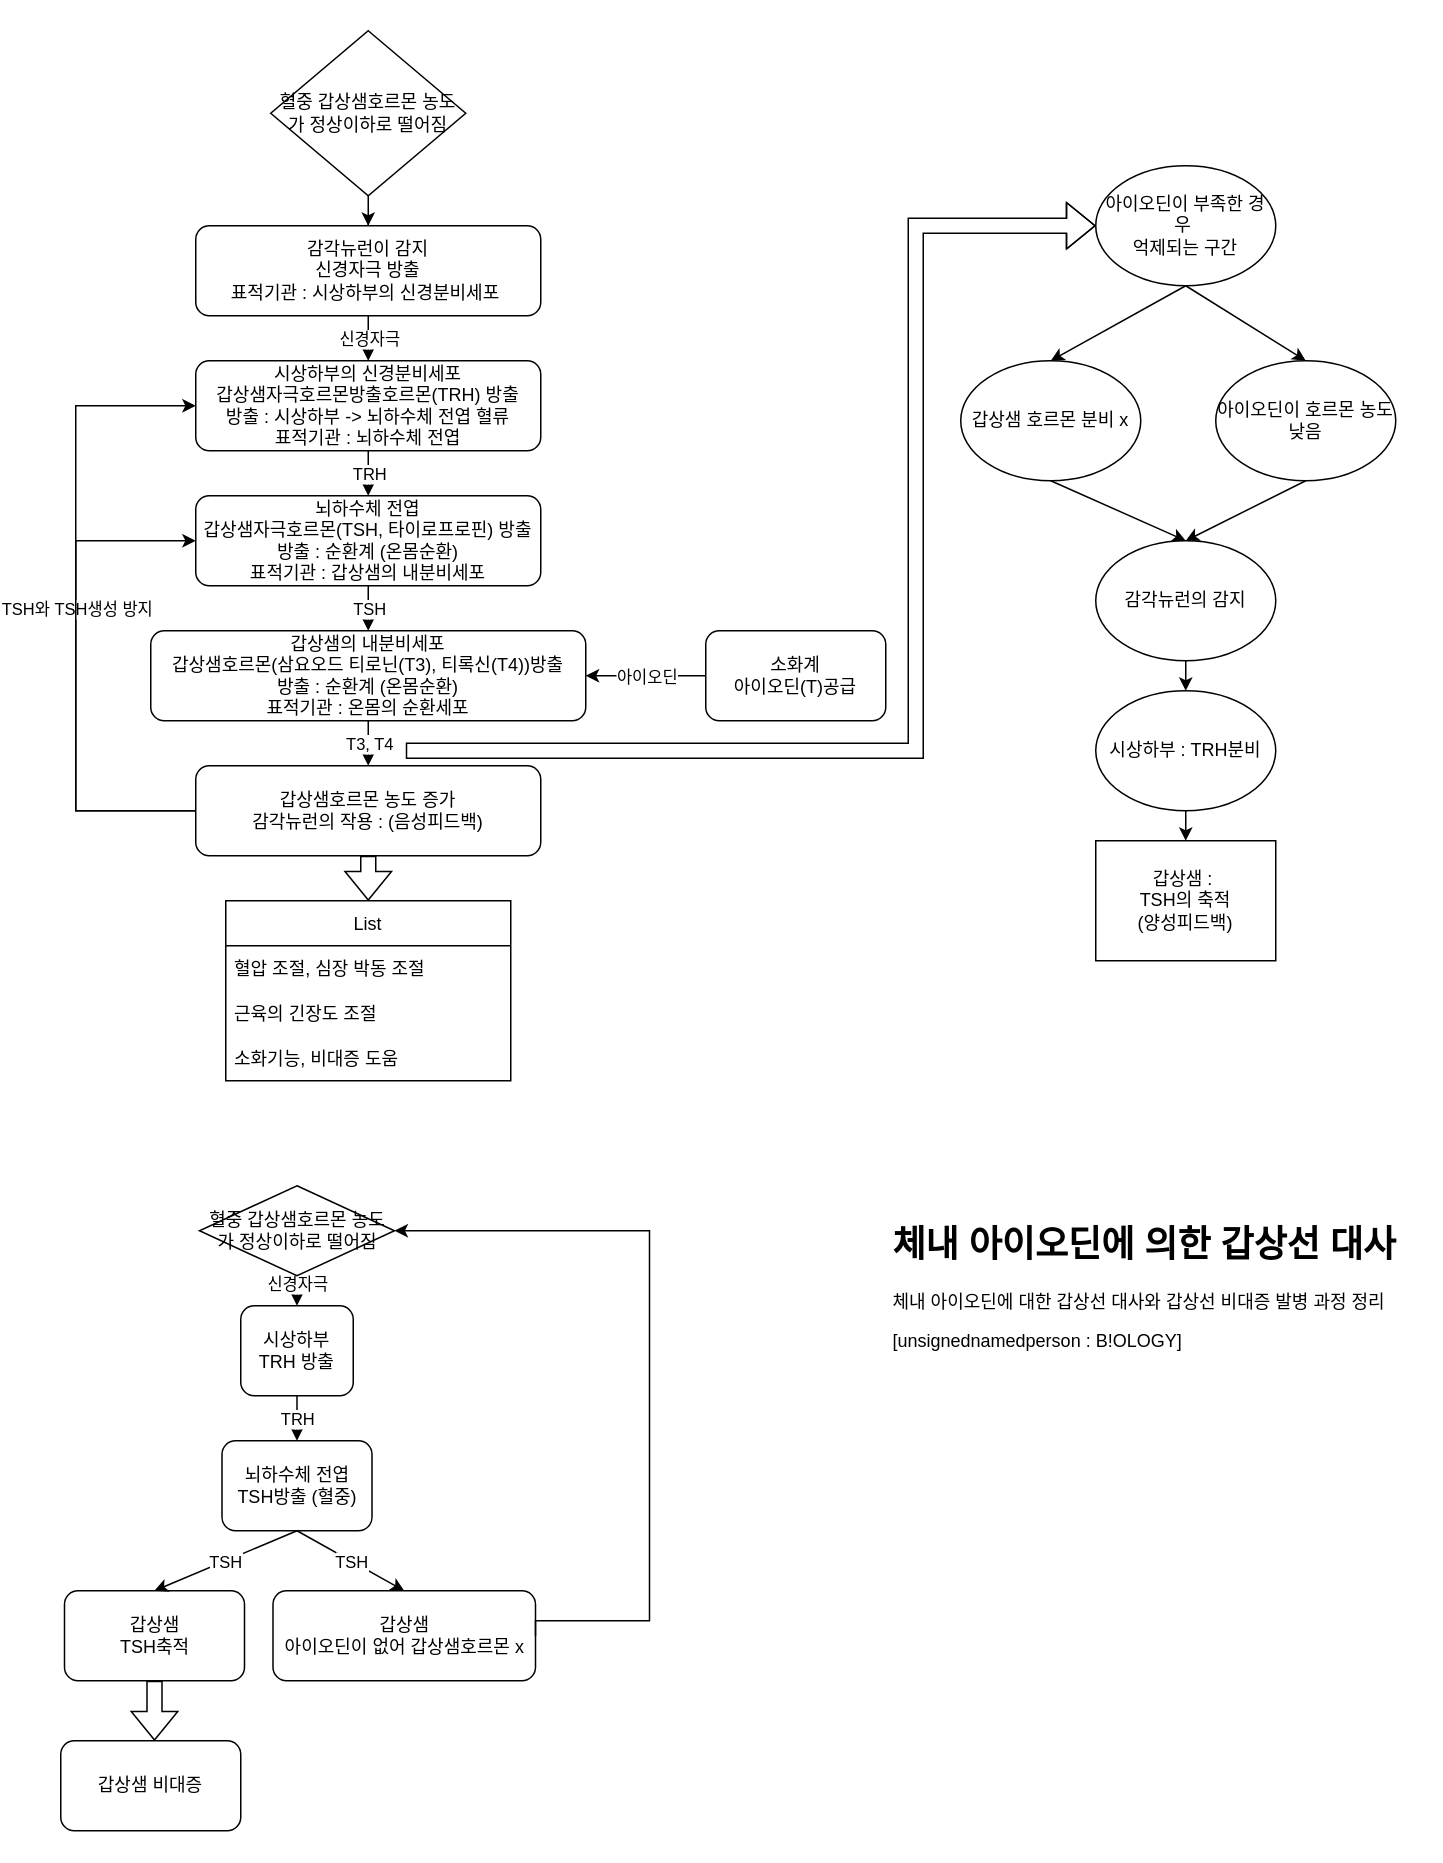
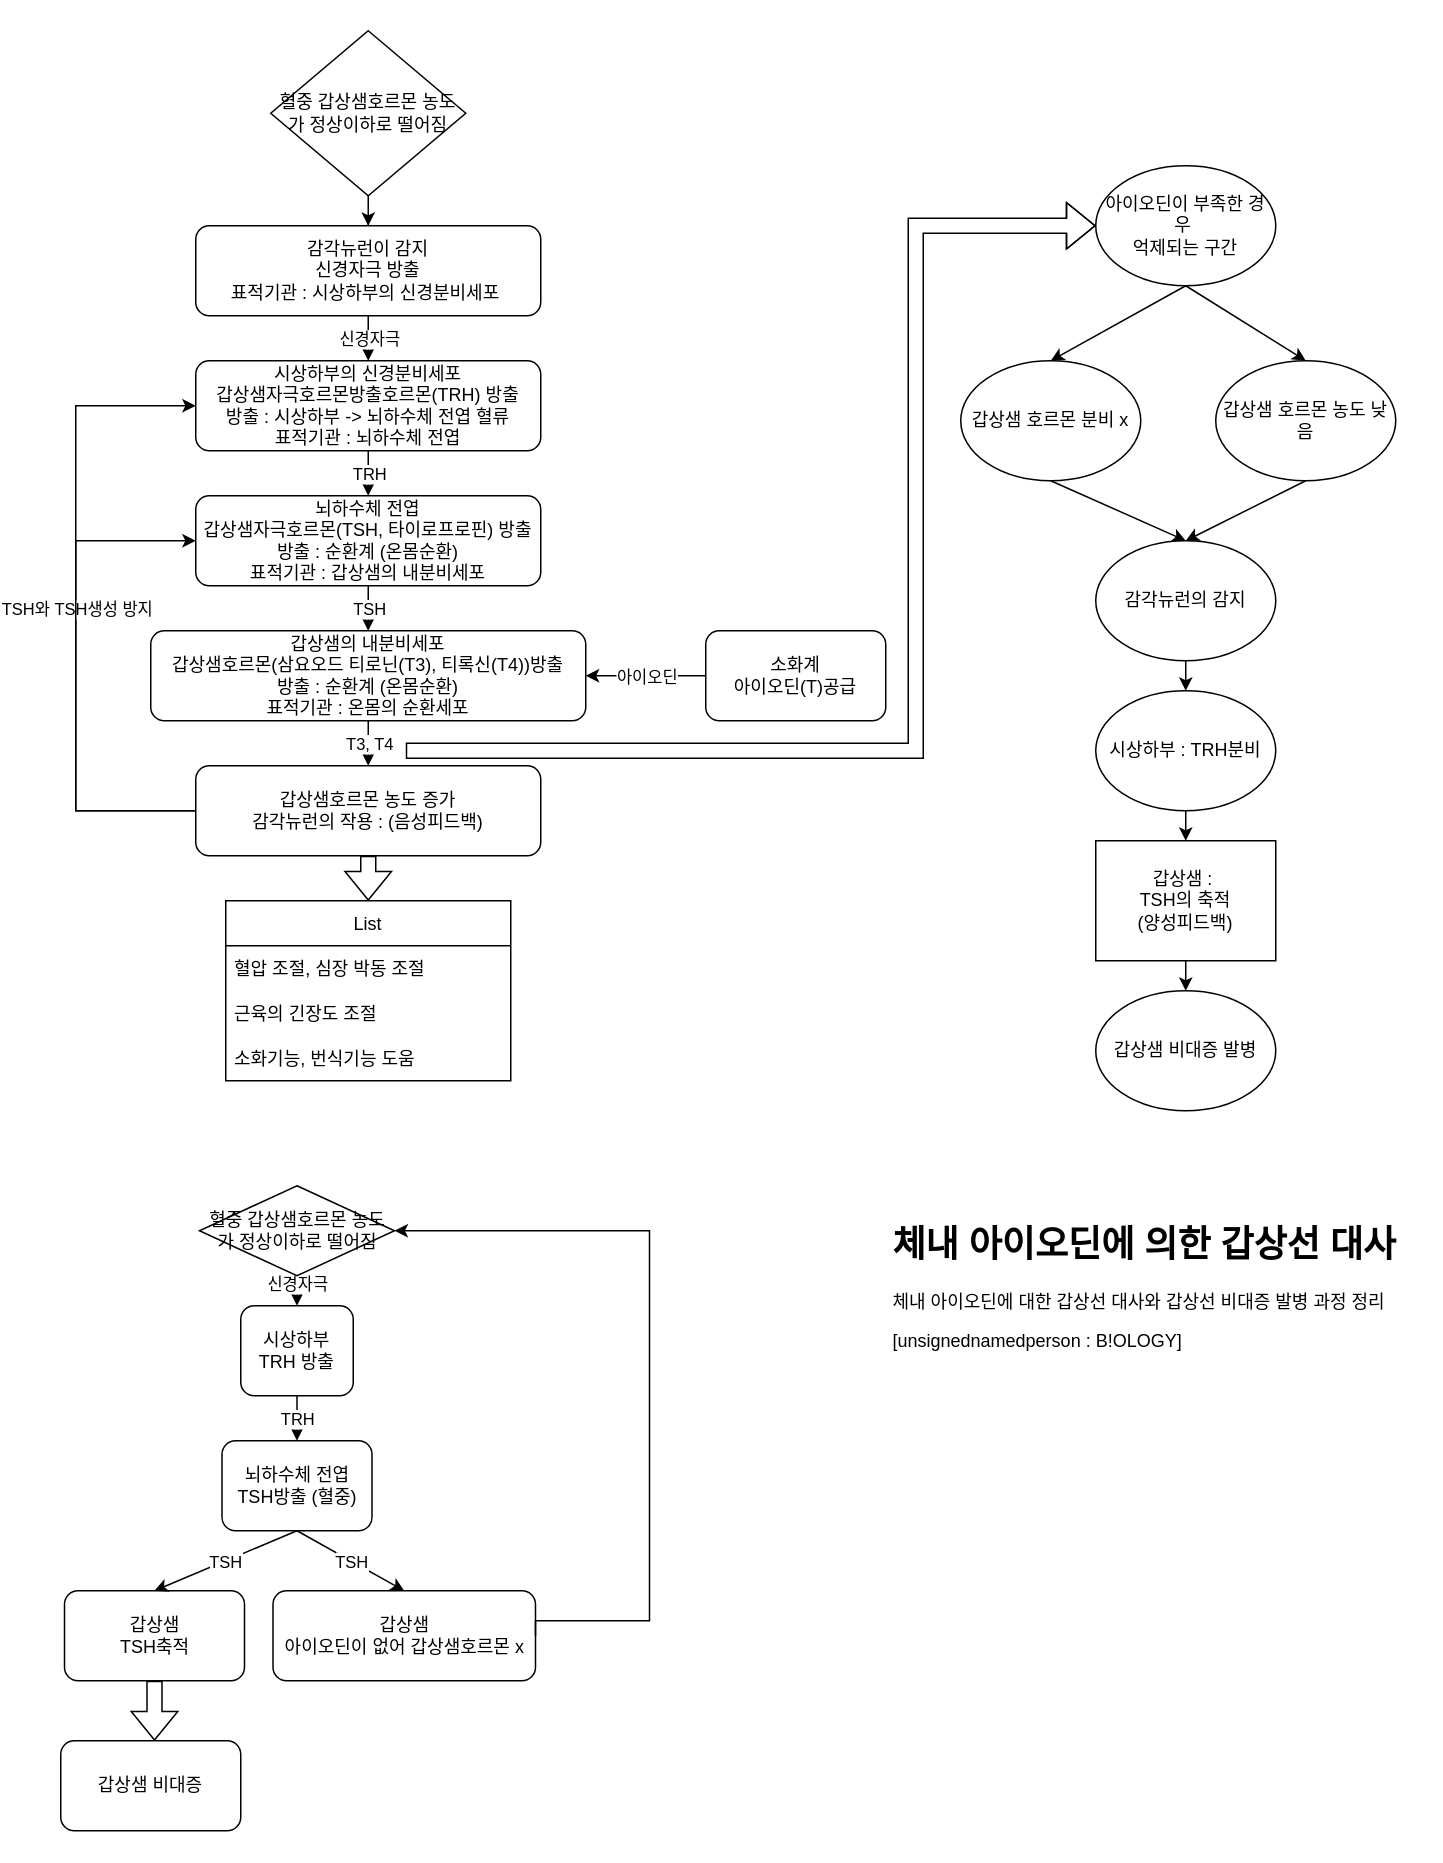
(1306, 421) -> (1306, 421)
none -> (1186, 971)
none -> (1186, 1051)
(323, 1059) -> (332, 1059)
